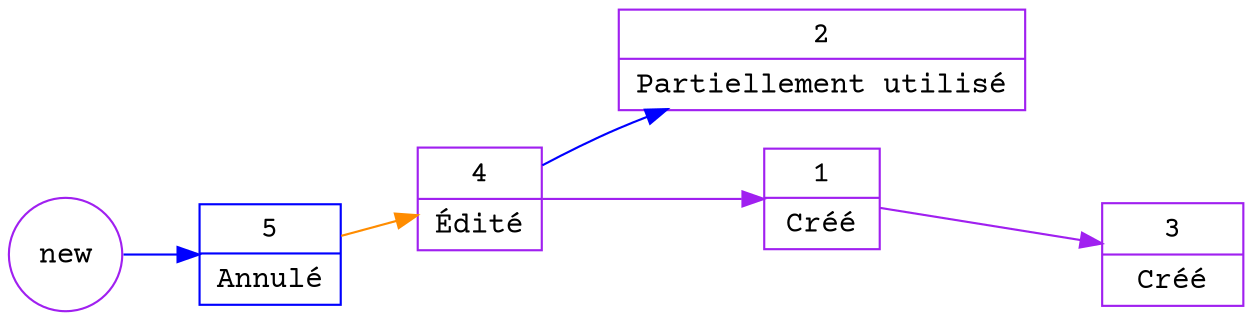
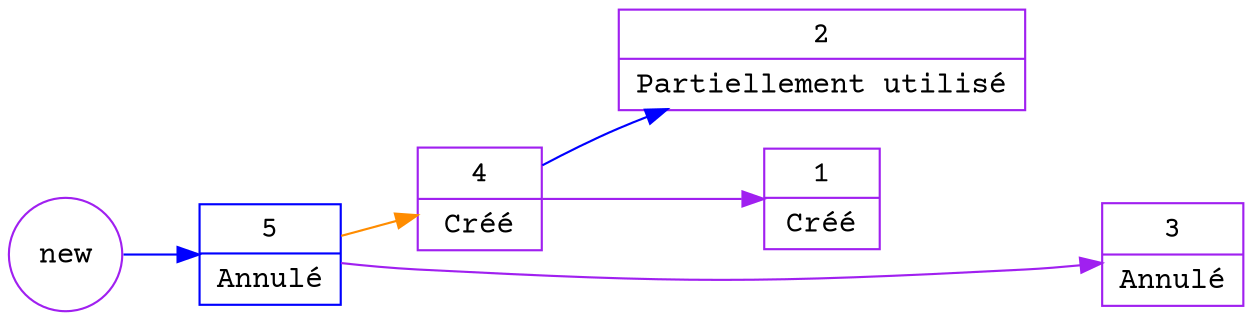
(480, 224) -> (480, 224)
(980, 224) -> (711, 280)
(1173, 279) -> (1173, 279)
